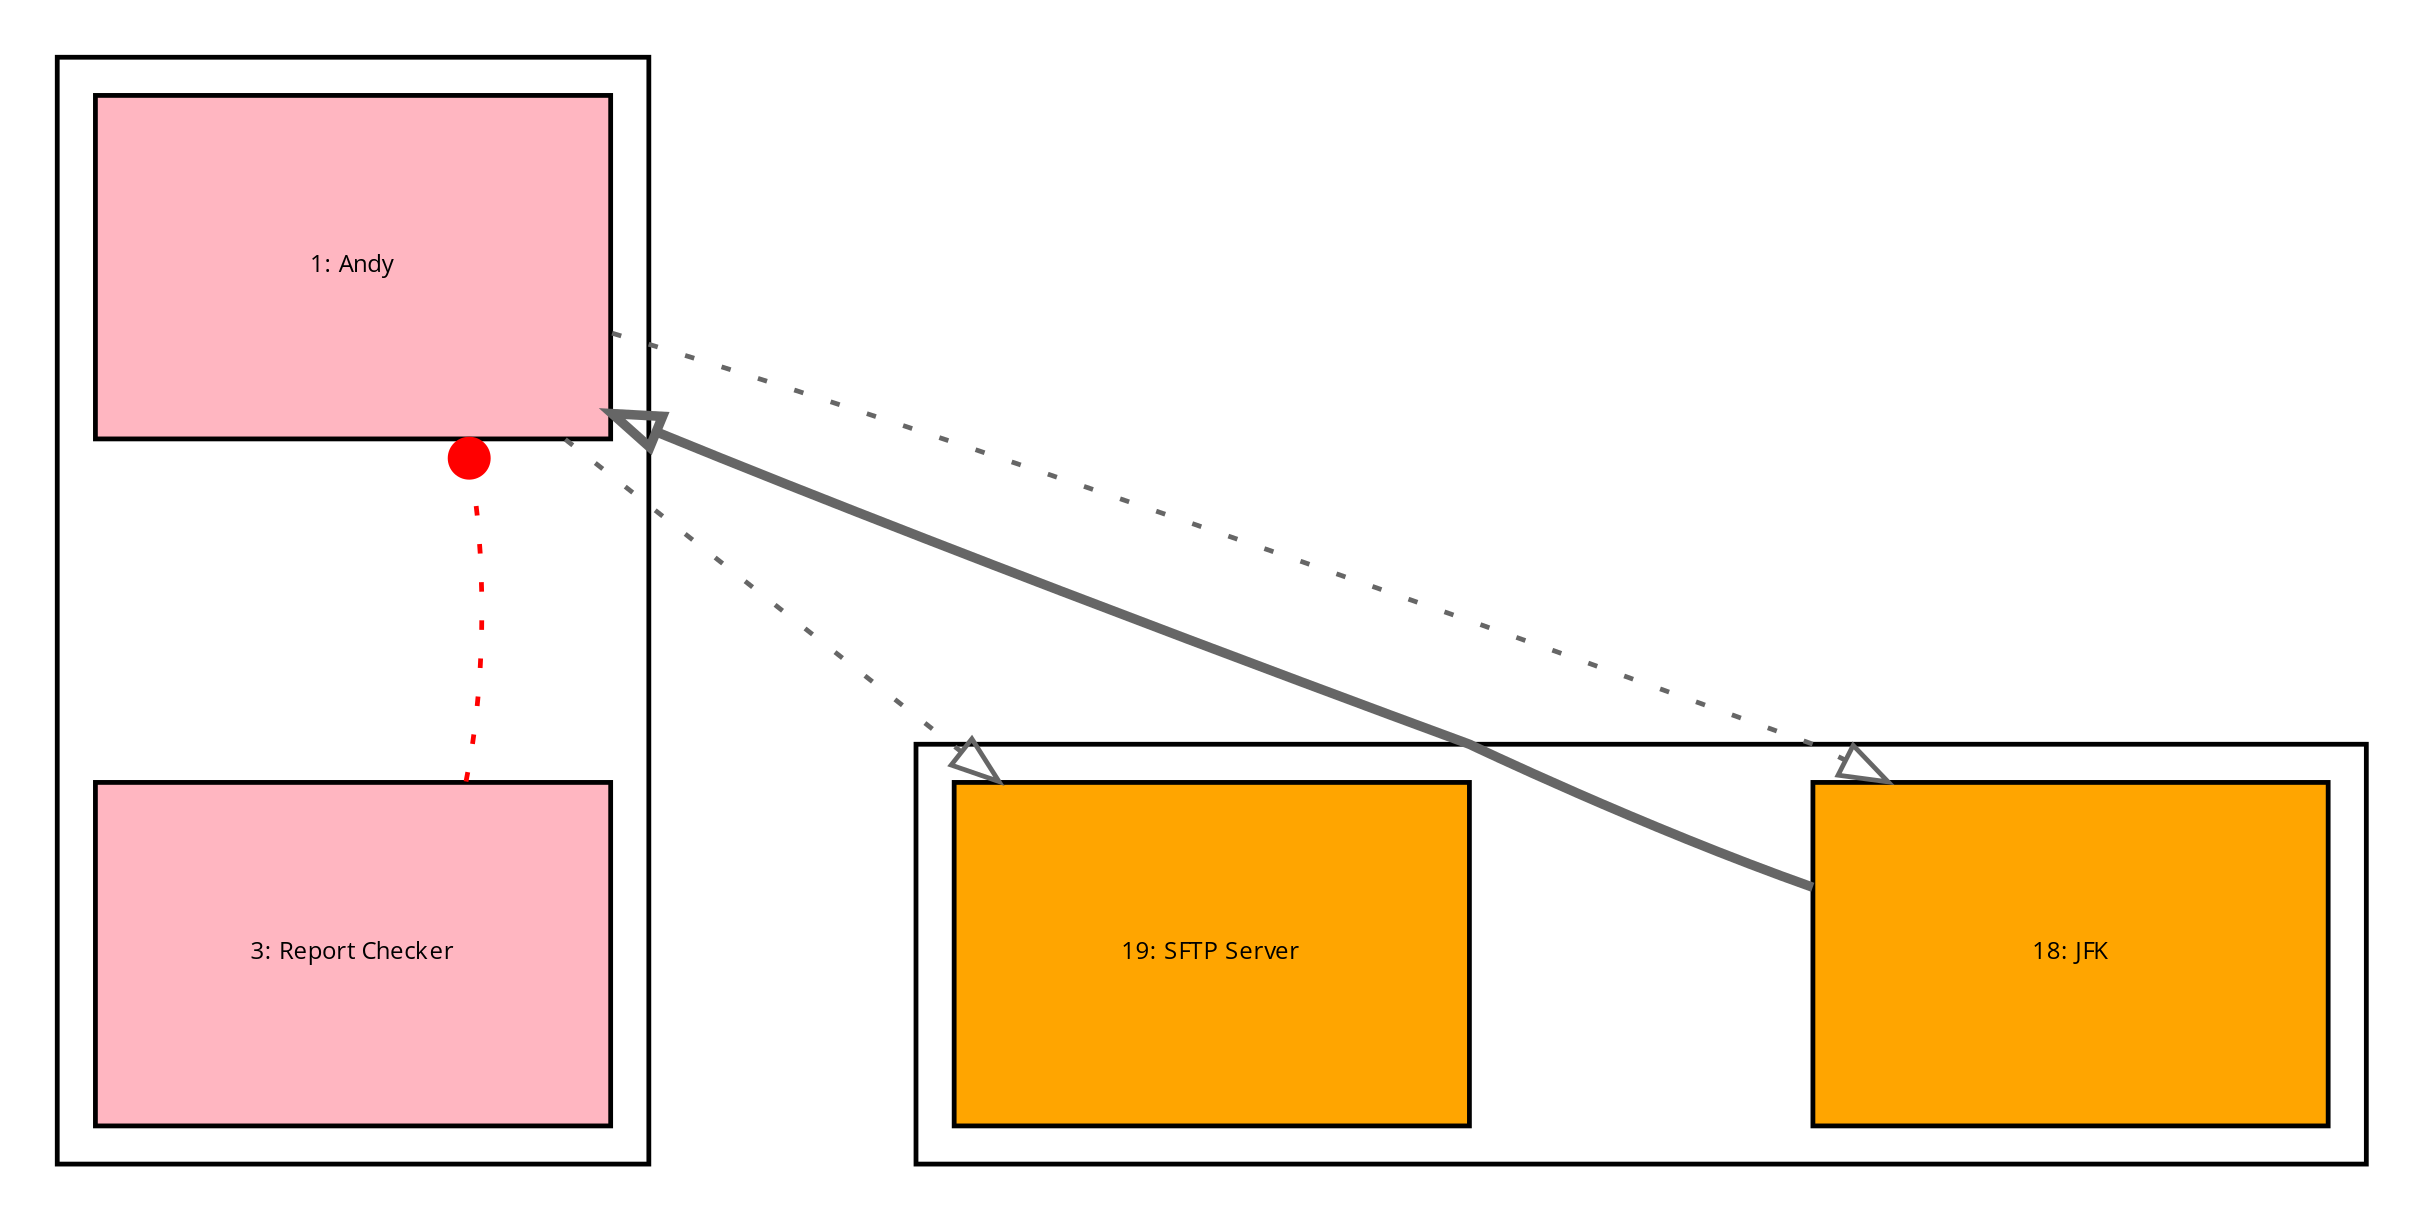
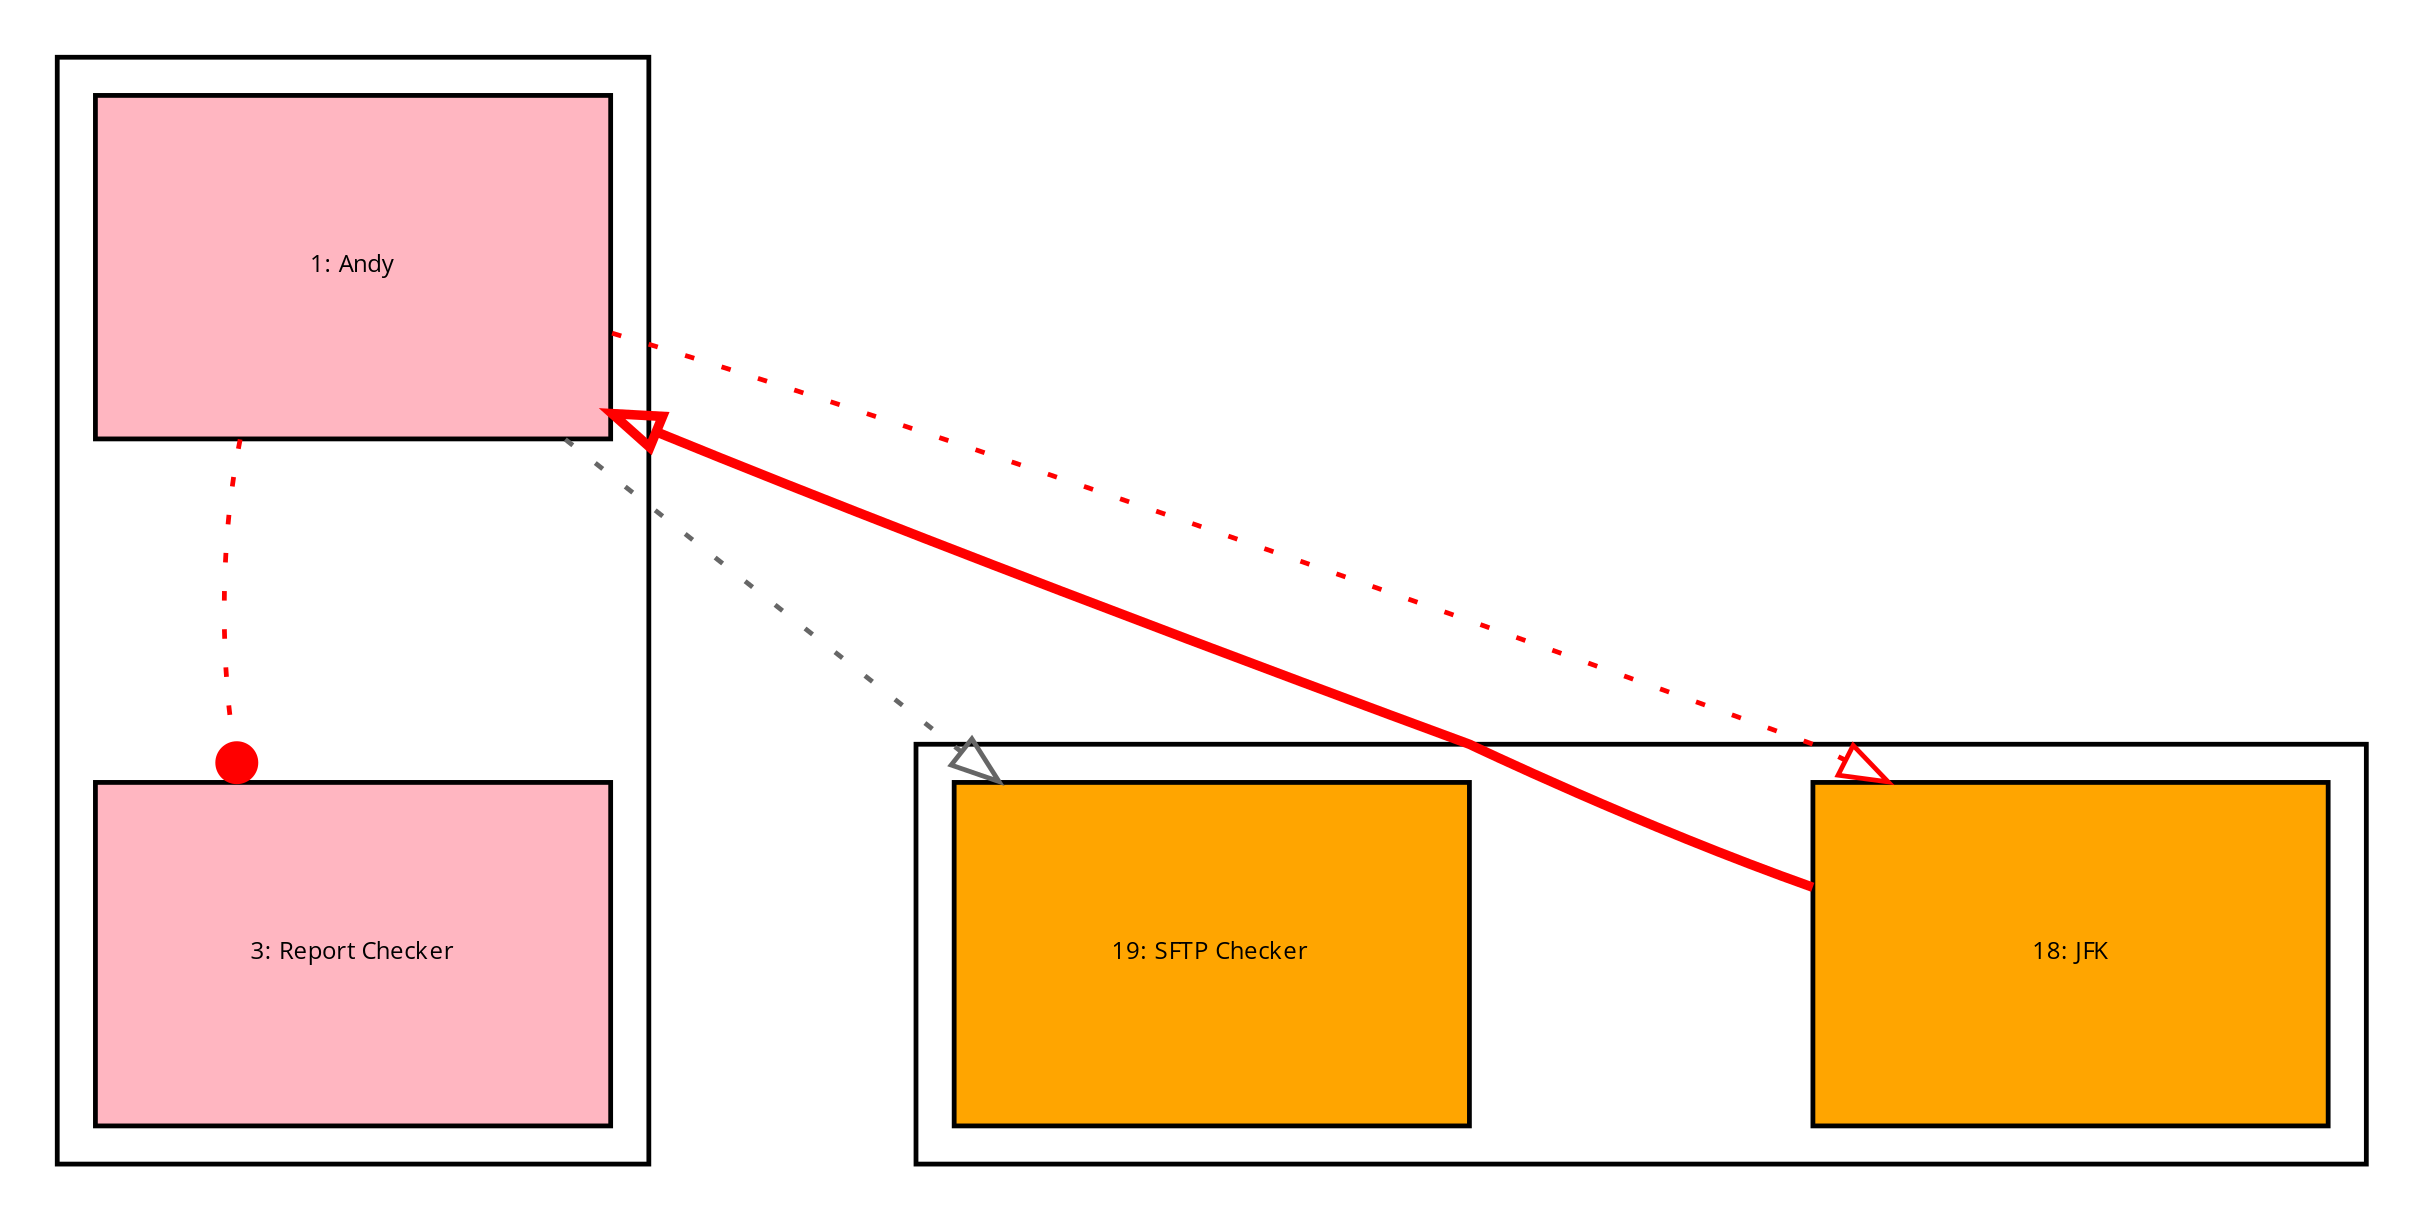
(1232, 537) -> (1232, 537)
(482, 630) -> (224, 591)
(1236, 657) -> (1236, 657)
(1212, 954) -> (1212, 954)
